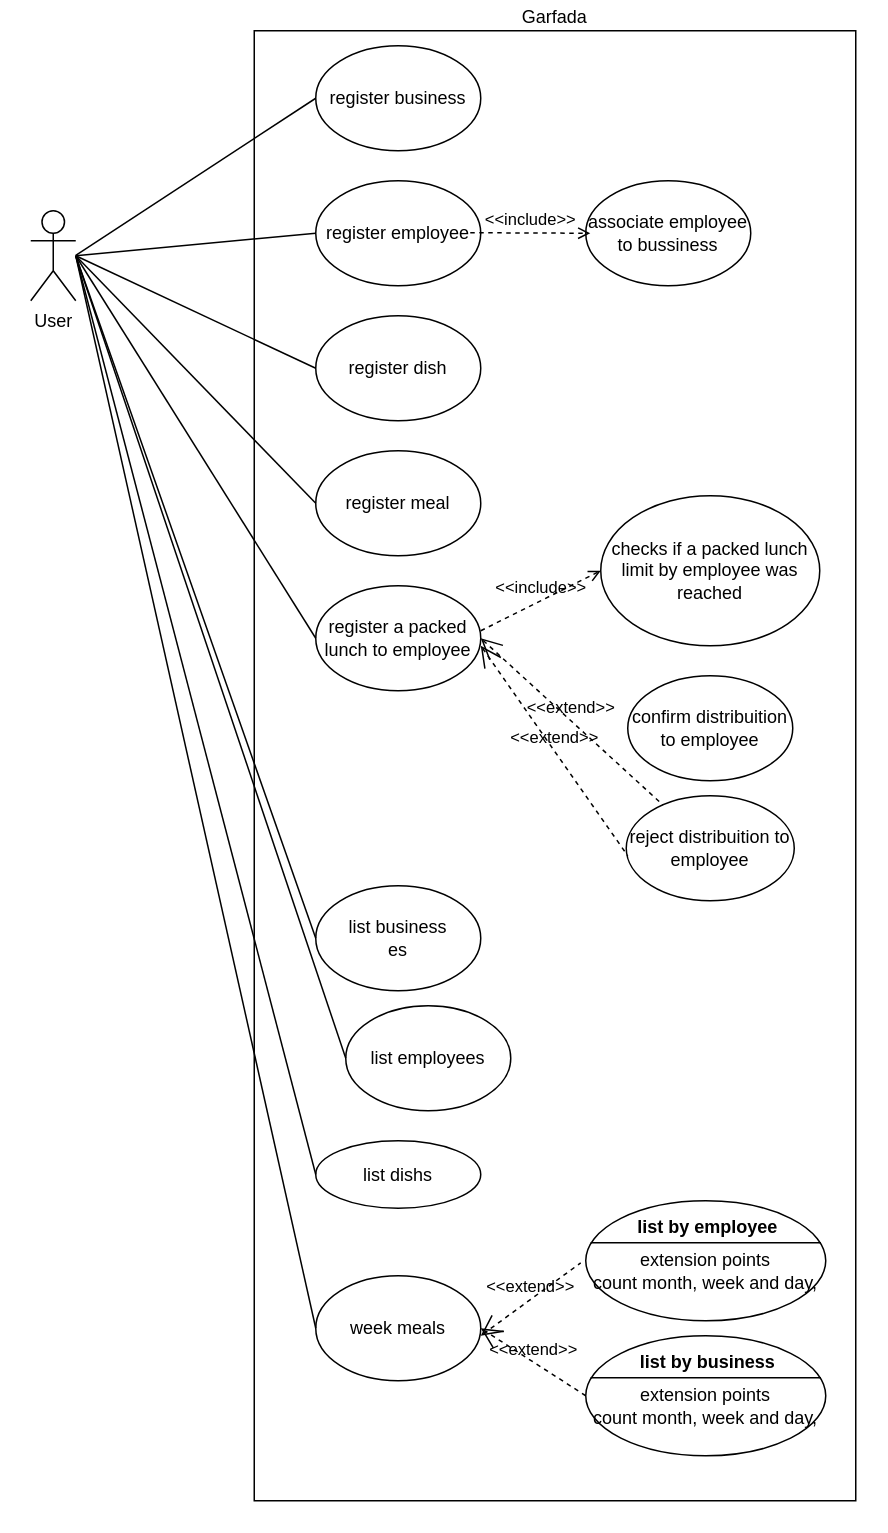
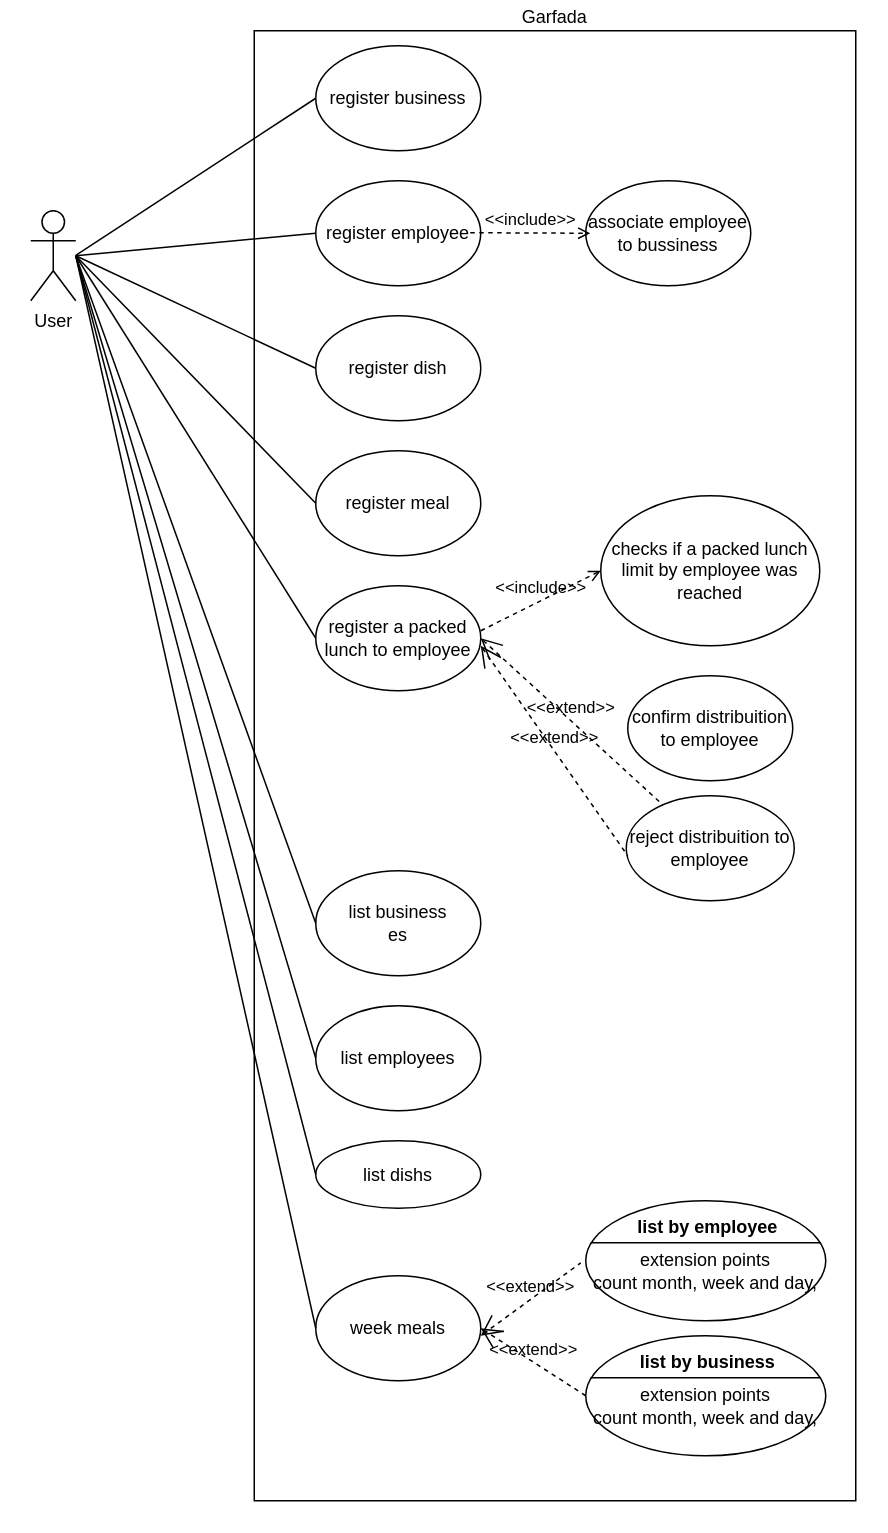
(398, 938) -> (398, 923)
(428, 1058) -> (398, 1058)
